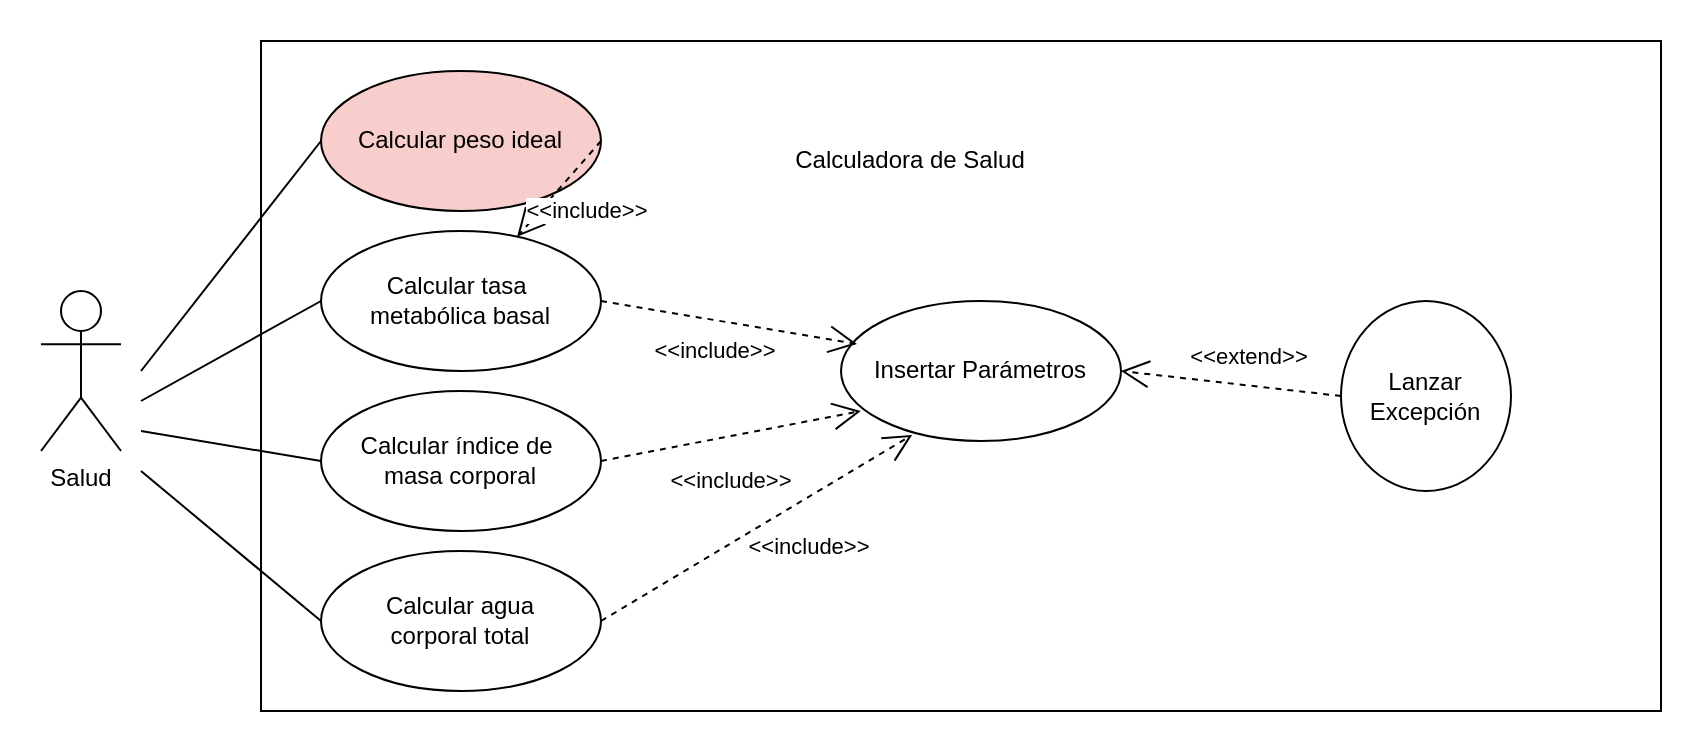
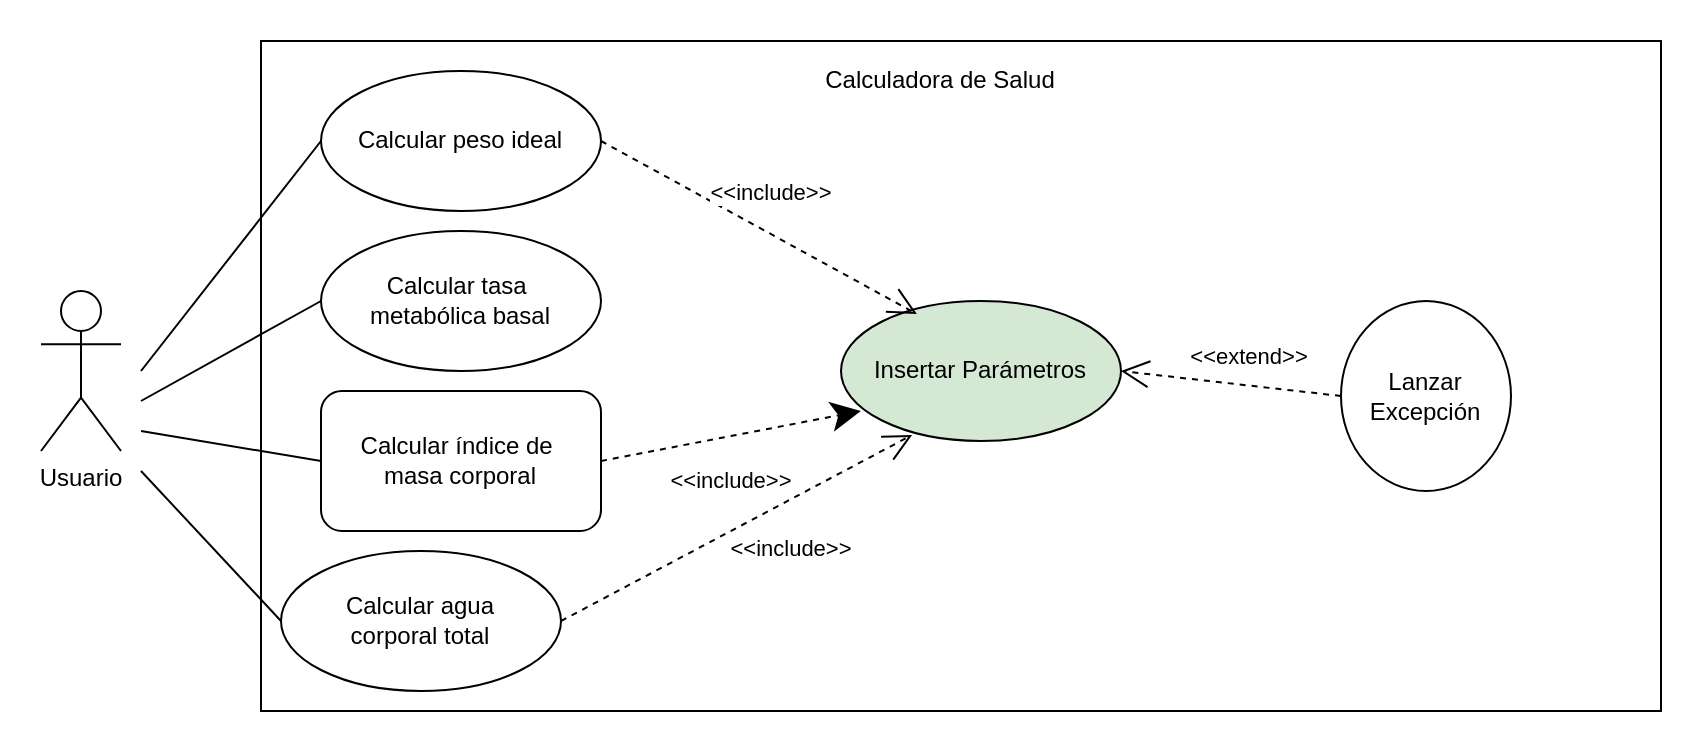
(461, 141) -> (461, 141)
(911, 161) -> (941, 81)
(561, 187) -> (757, 226)
(726, 322) -> none
(981, 371) -> (981, 371)
(846, 414) -> (838, 416)
(461, 461) -> (461, 461)
(82, 479) -> (82, 479)
(461, 621) -> (421, 621)
